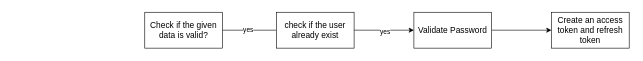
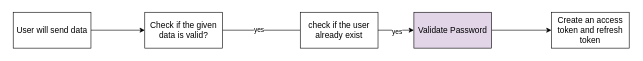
none -> (51, 30)
none -> (91, 30)
(315, 30) -> (339, 30)
(453, 30) -> (453, 30)
